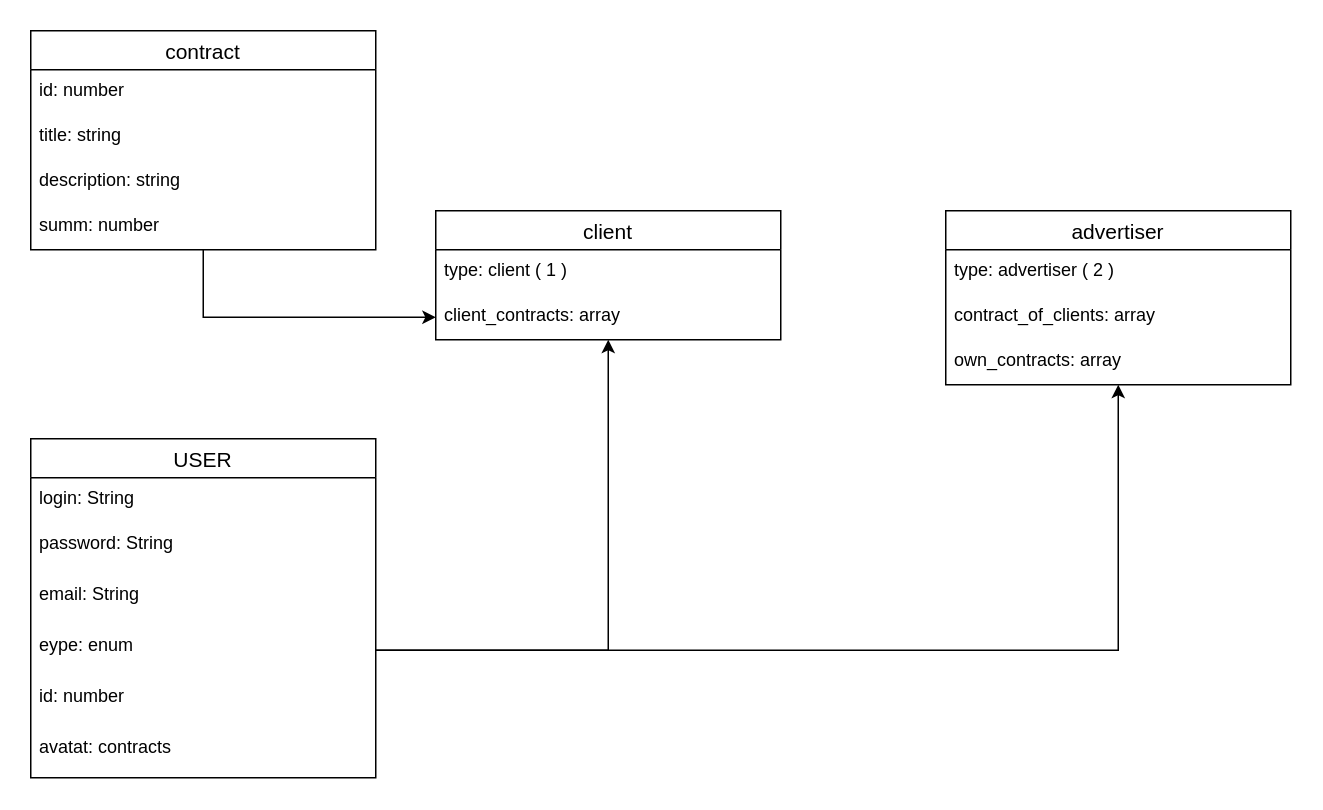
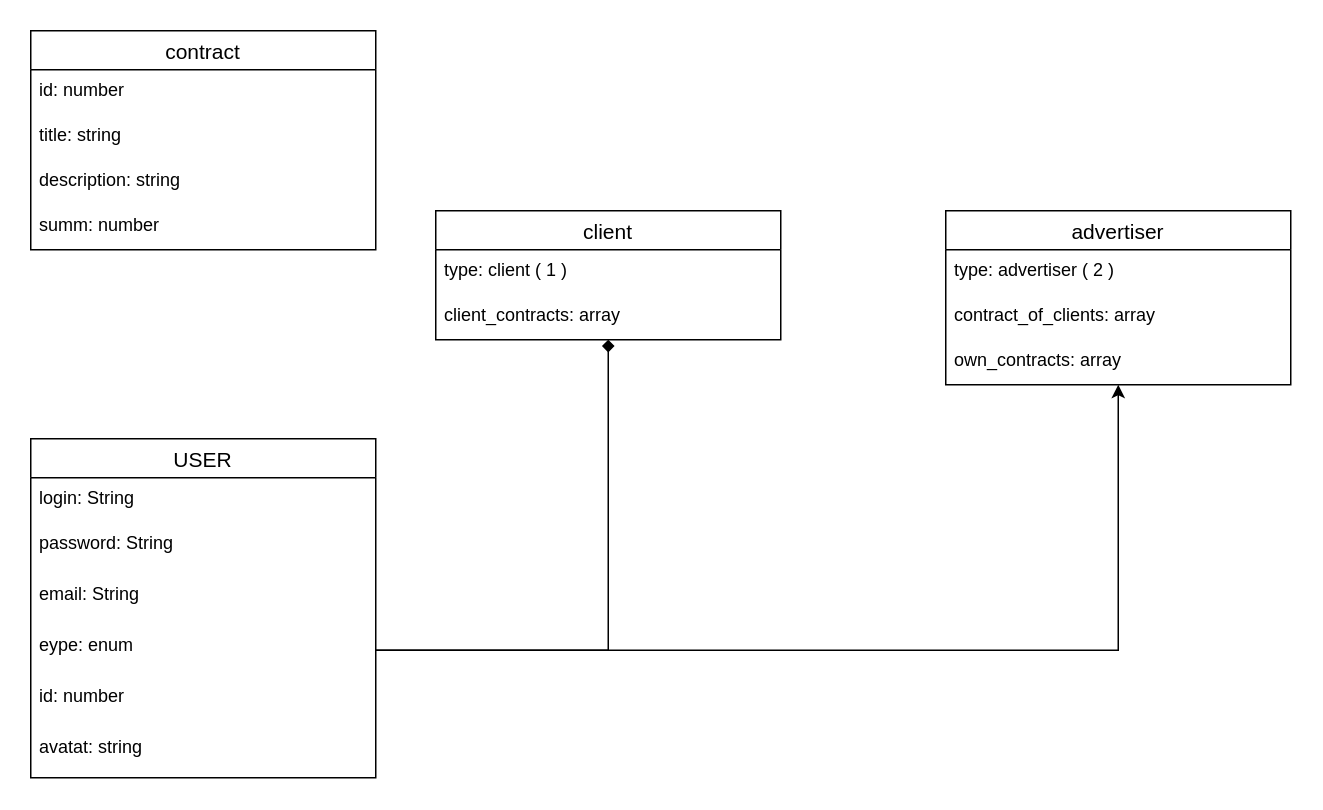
(282, 317) -> none
(608, 351) -> (608, 352)
(120, 747) -> (103, 747)
